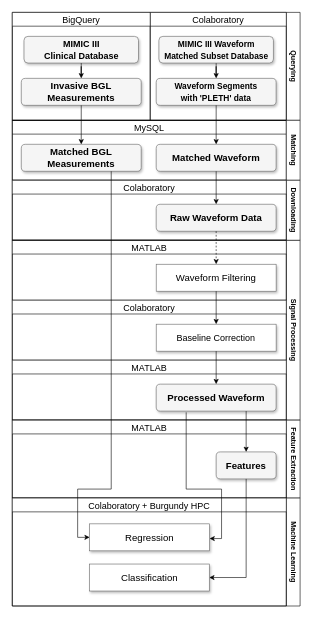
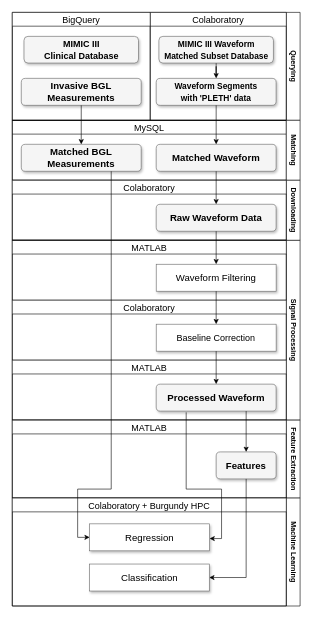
(81, 73) -> none
(216, 245) -> (216, 245)
